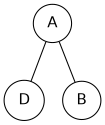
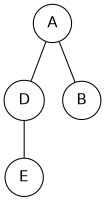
none -> (24, 177)
